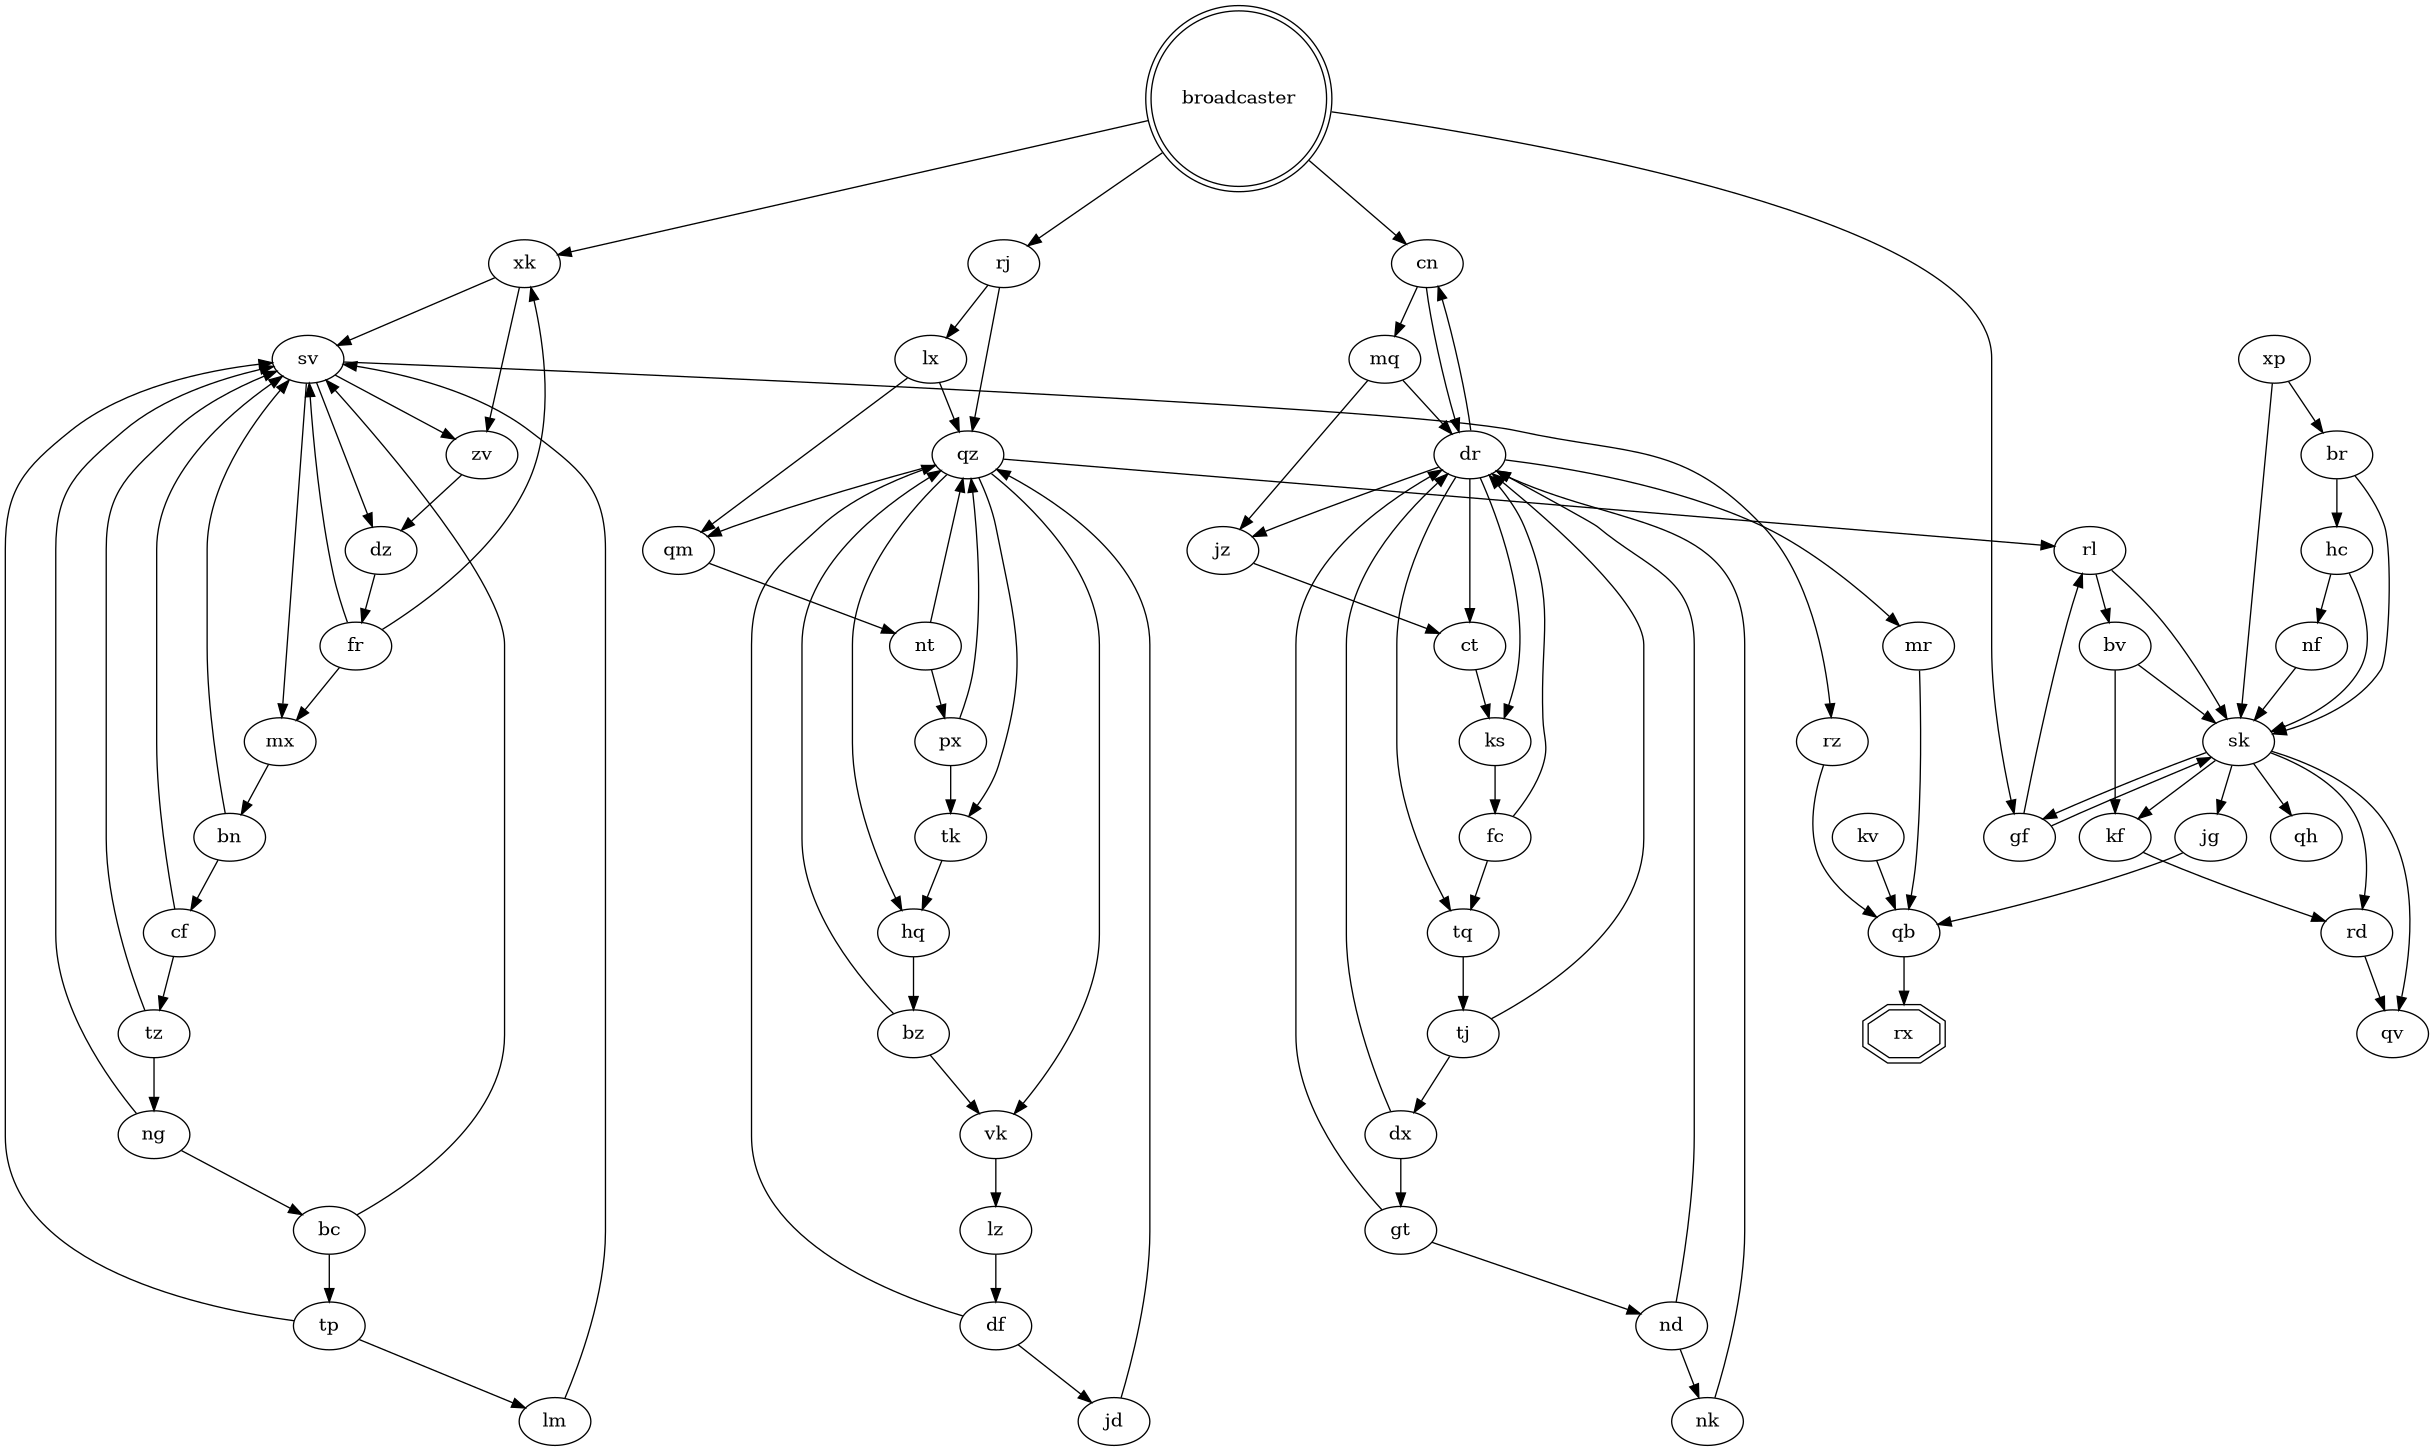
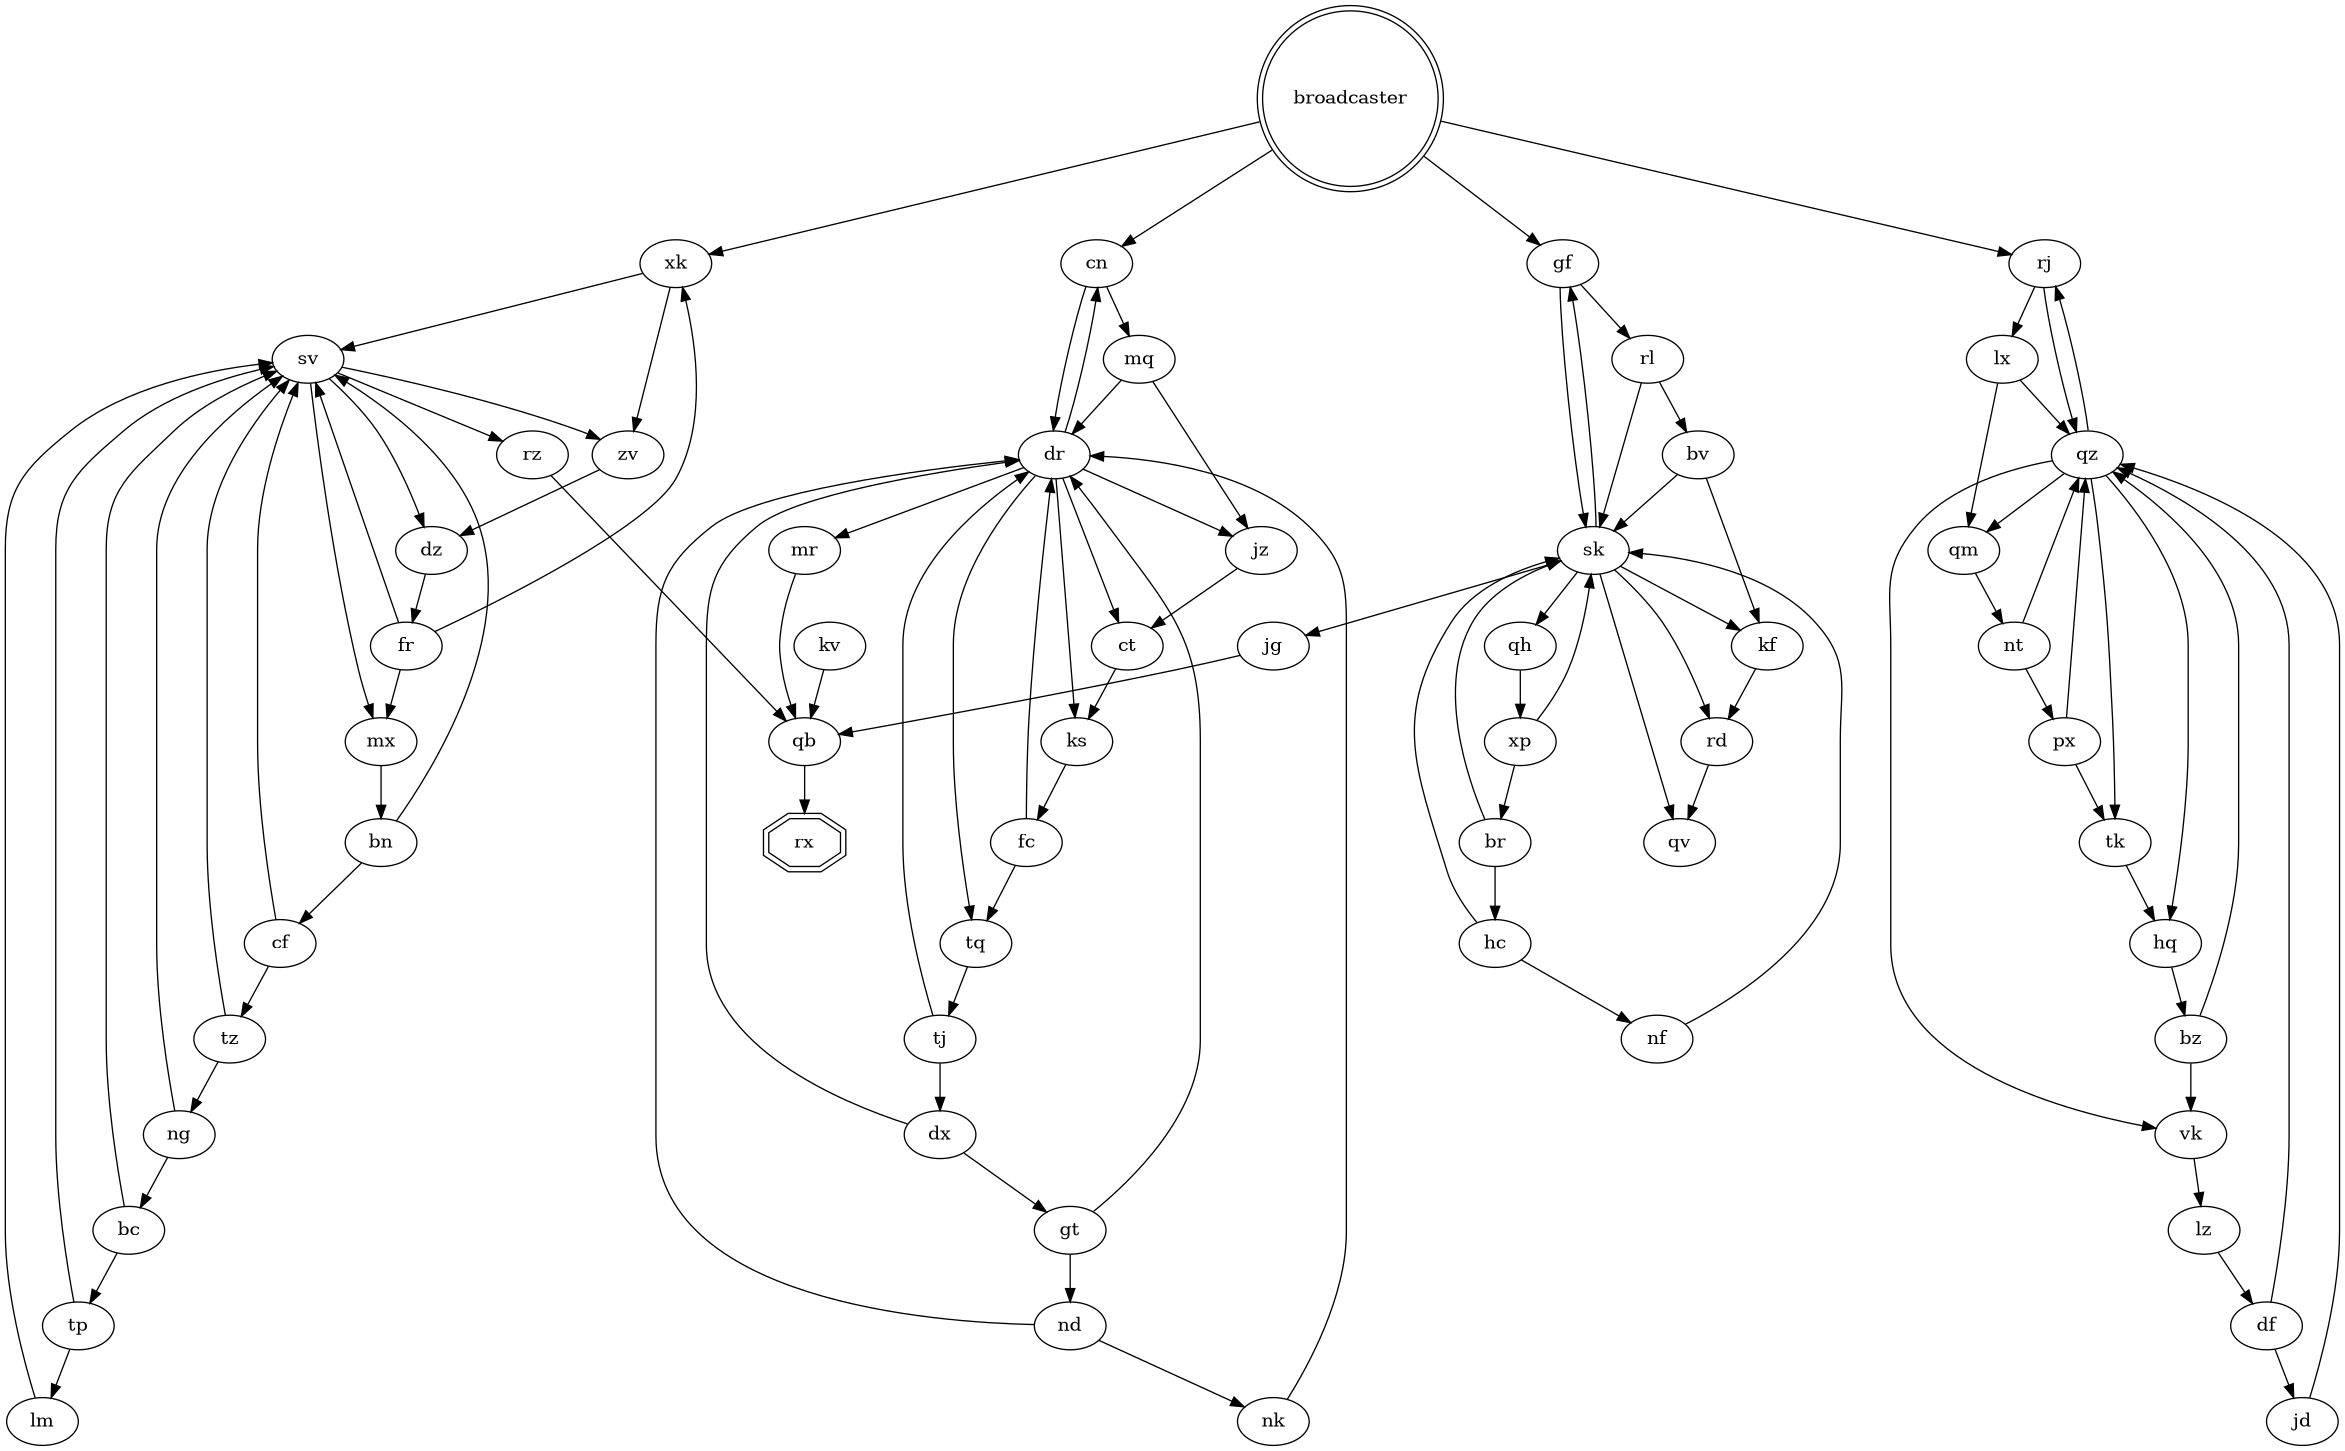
(1652, 513) -> (2076, 365)
none -> (1520, 687)
